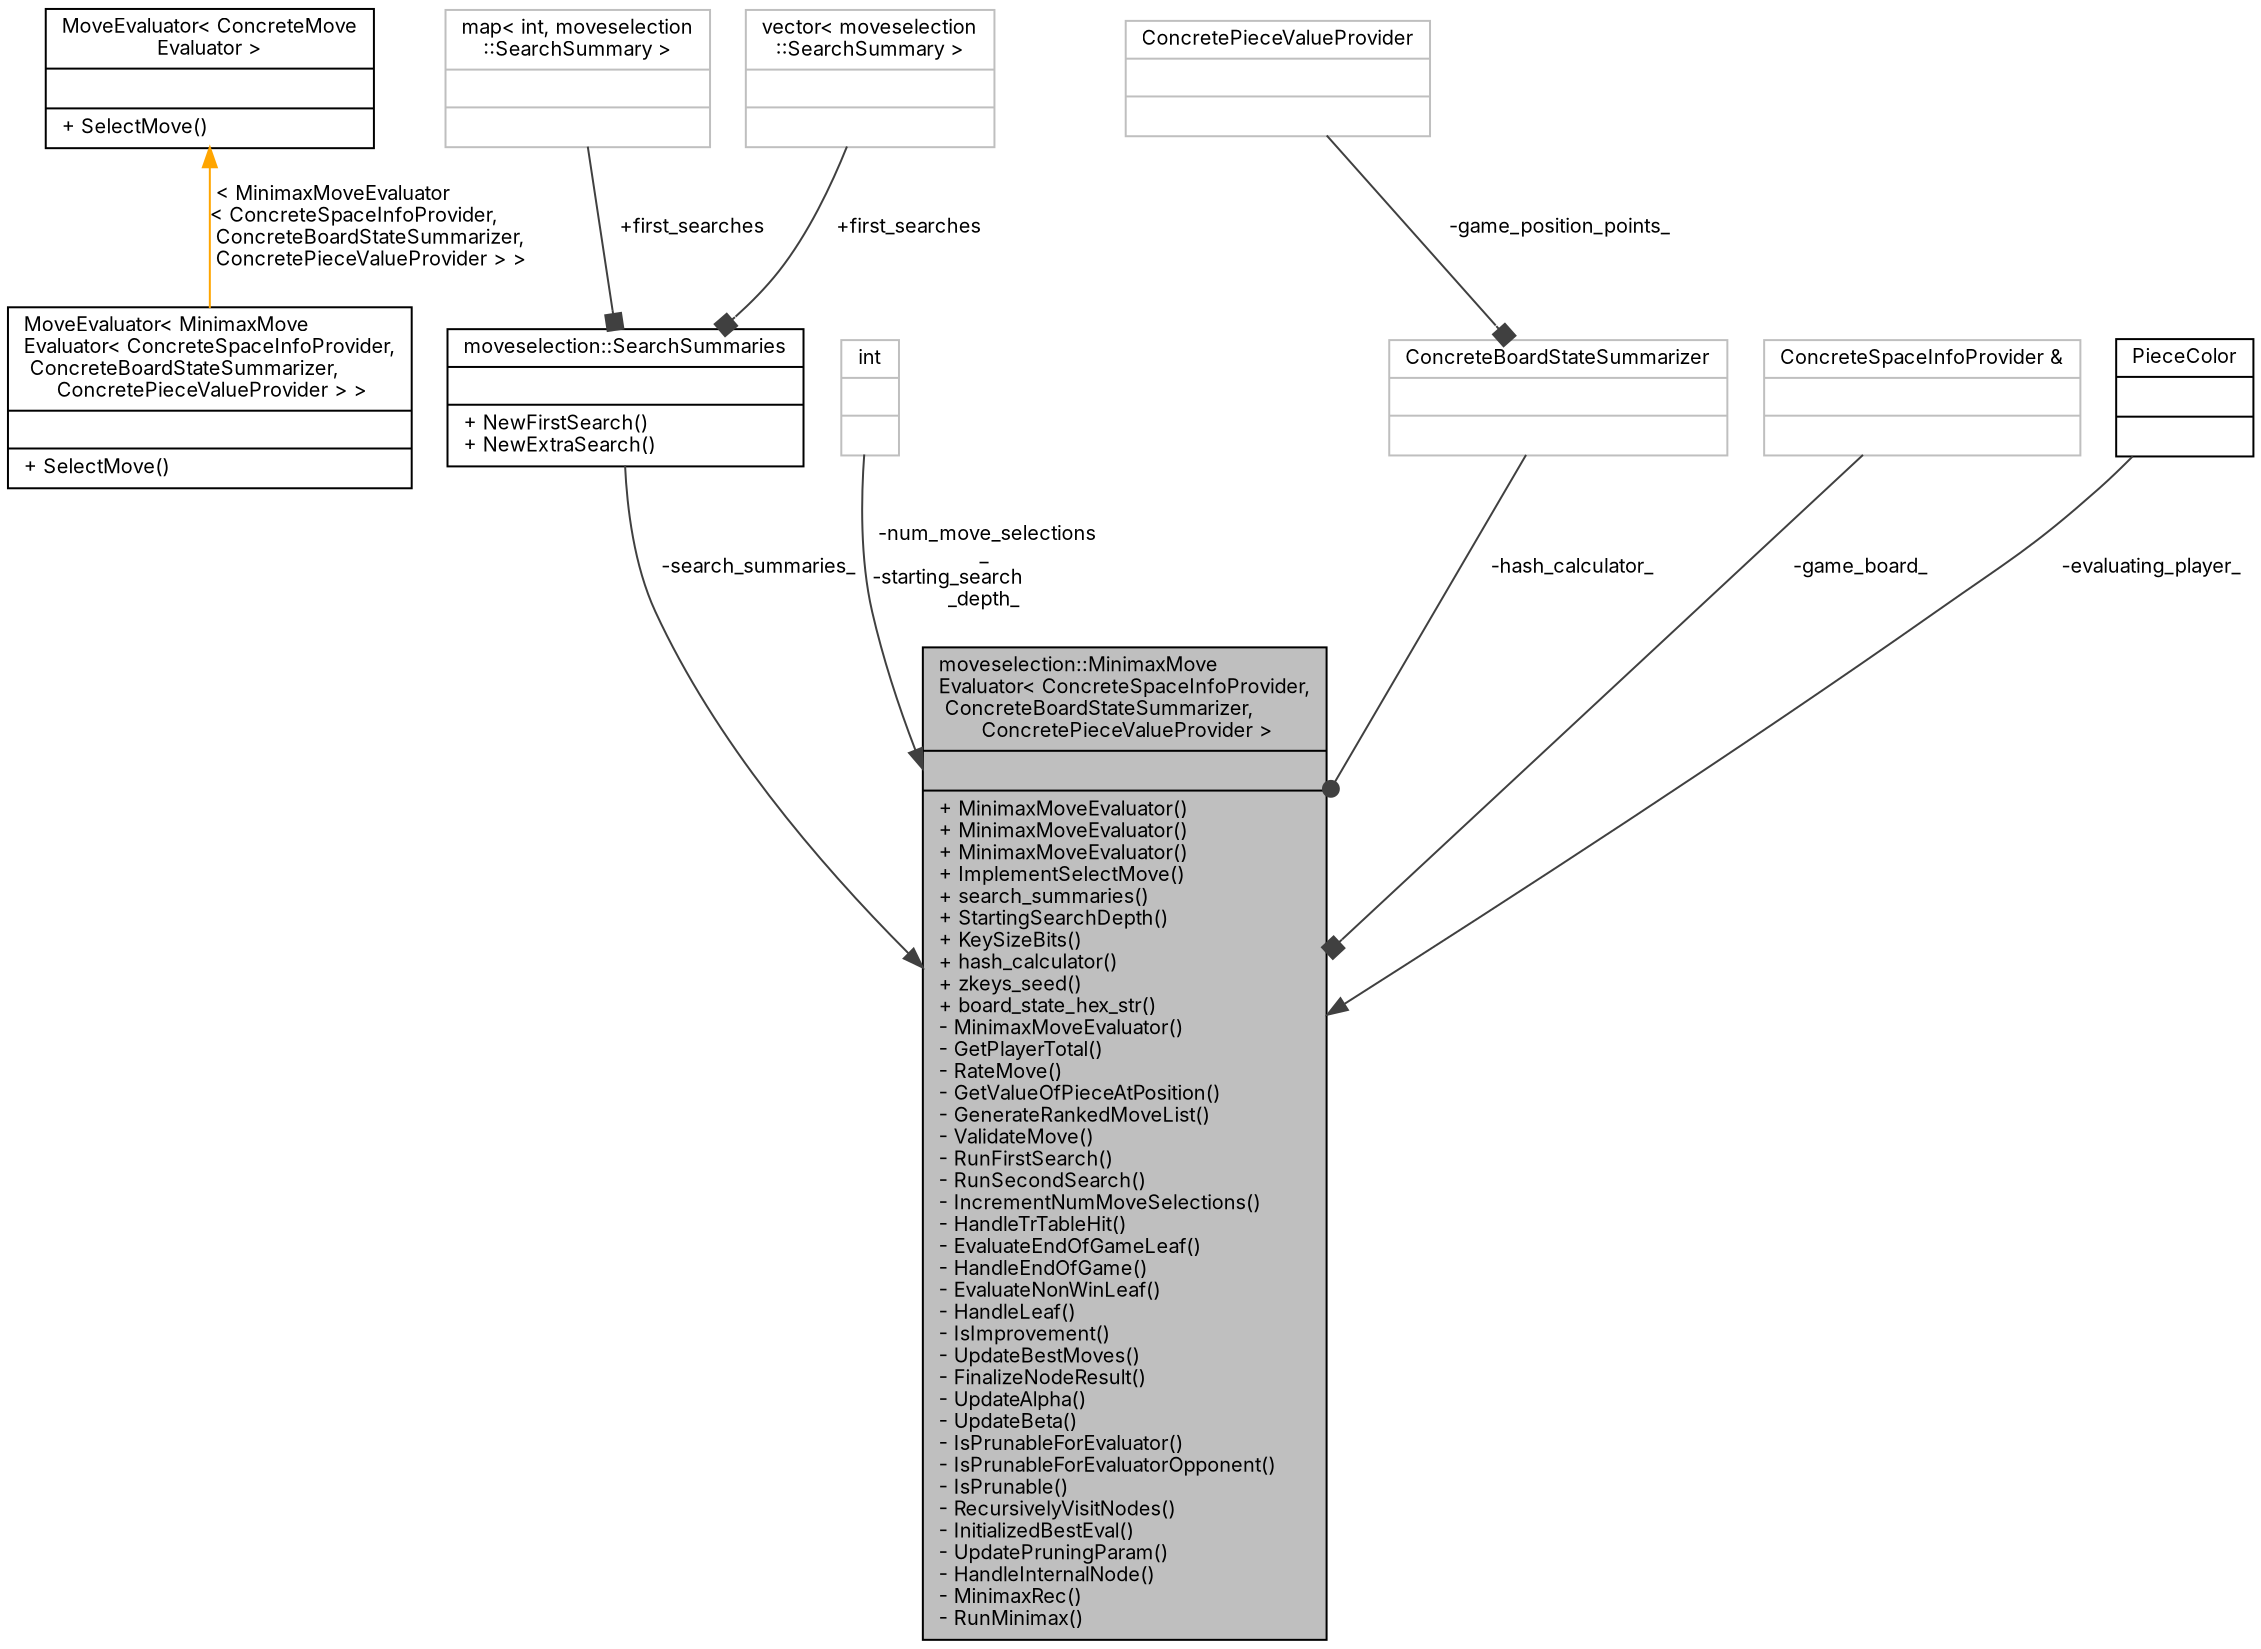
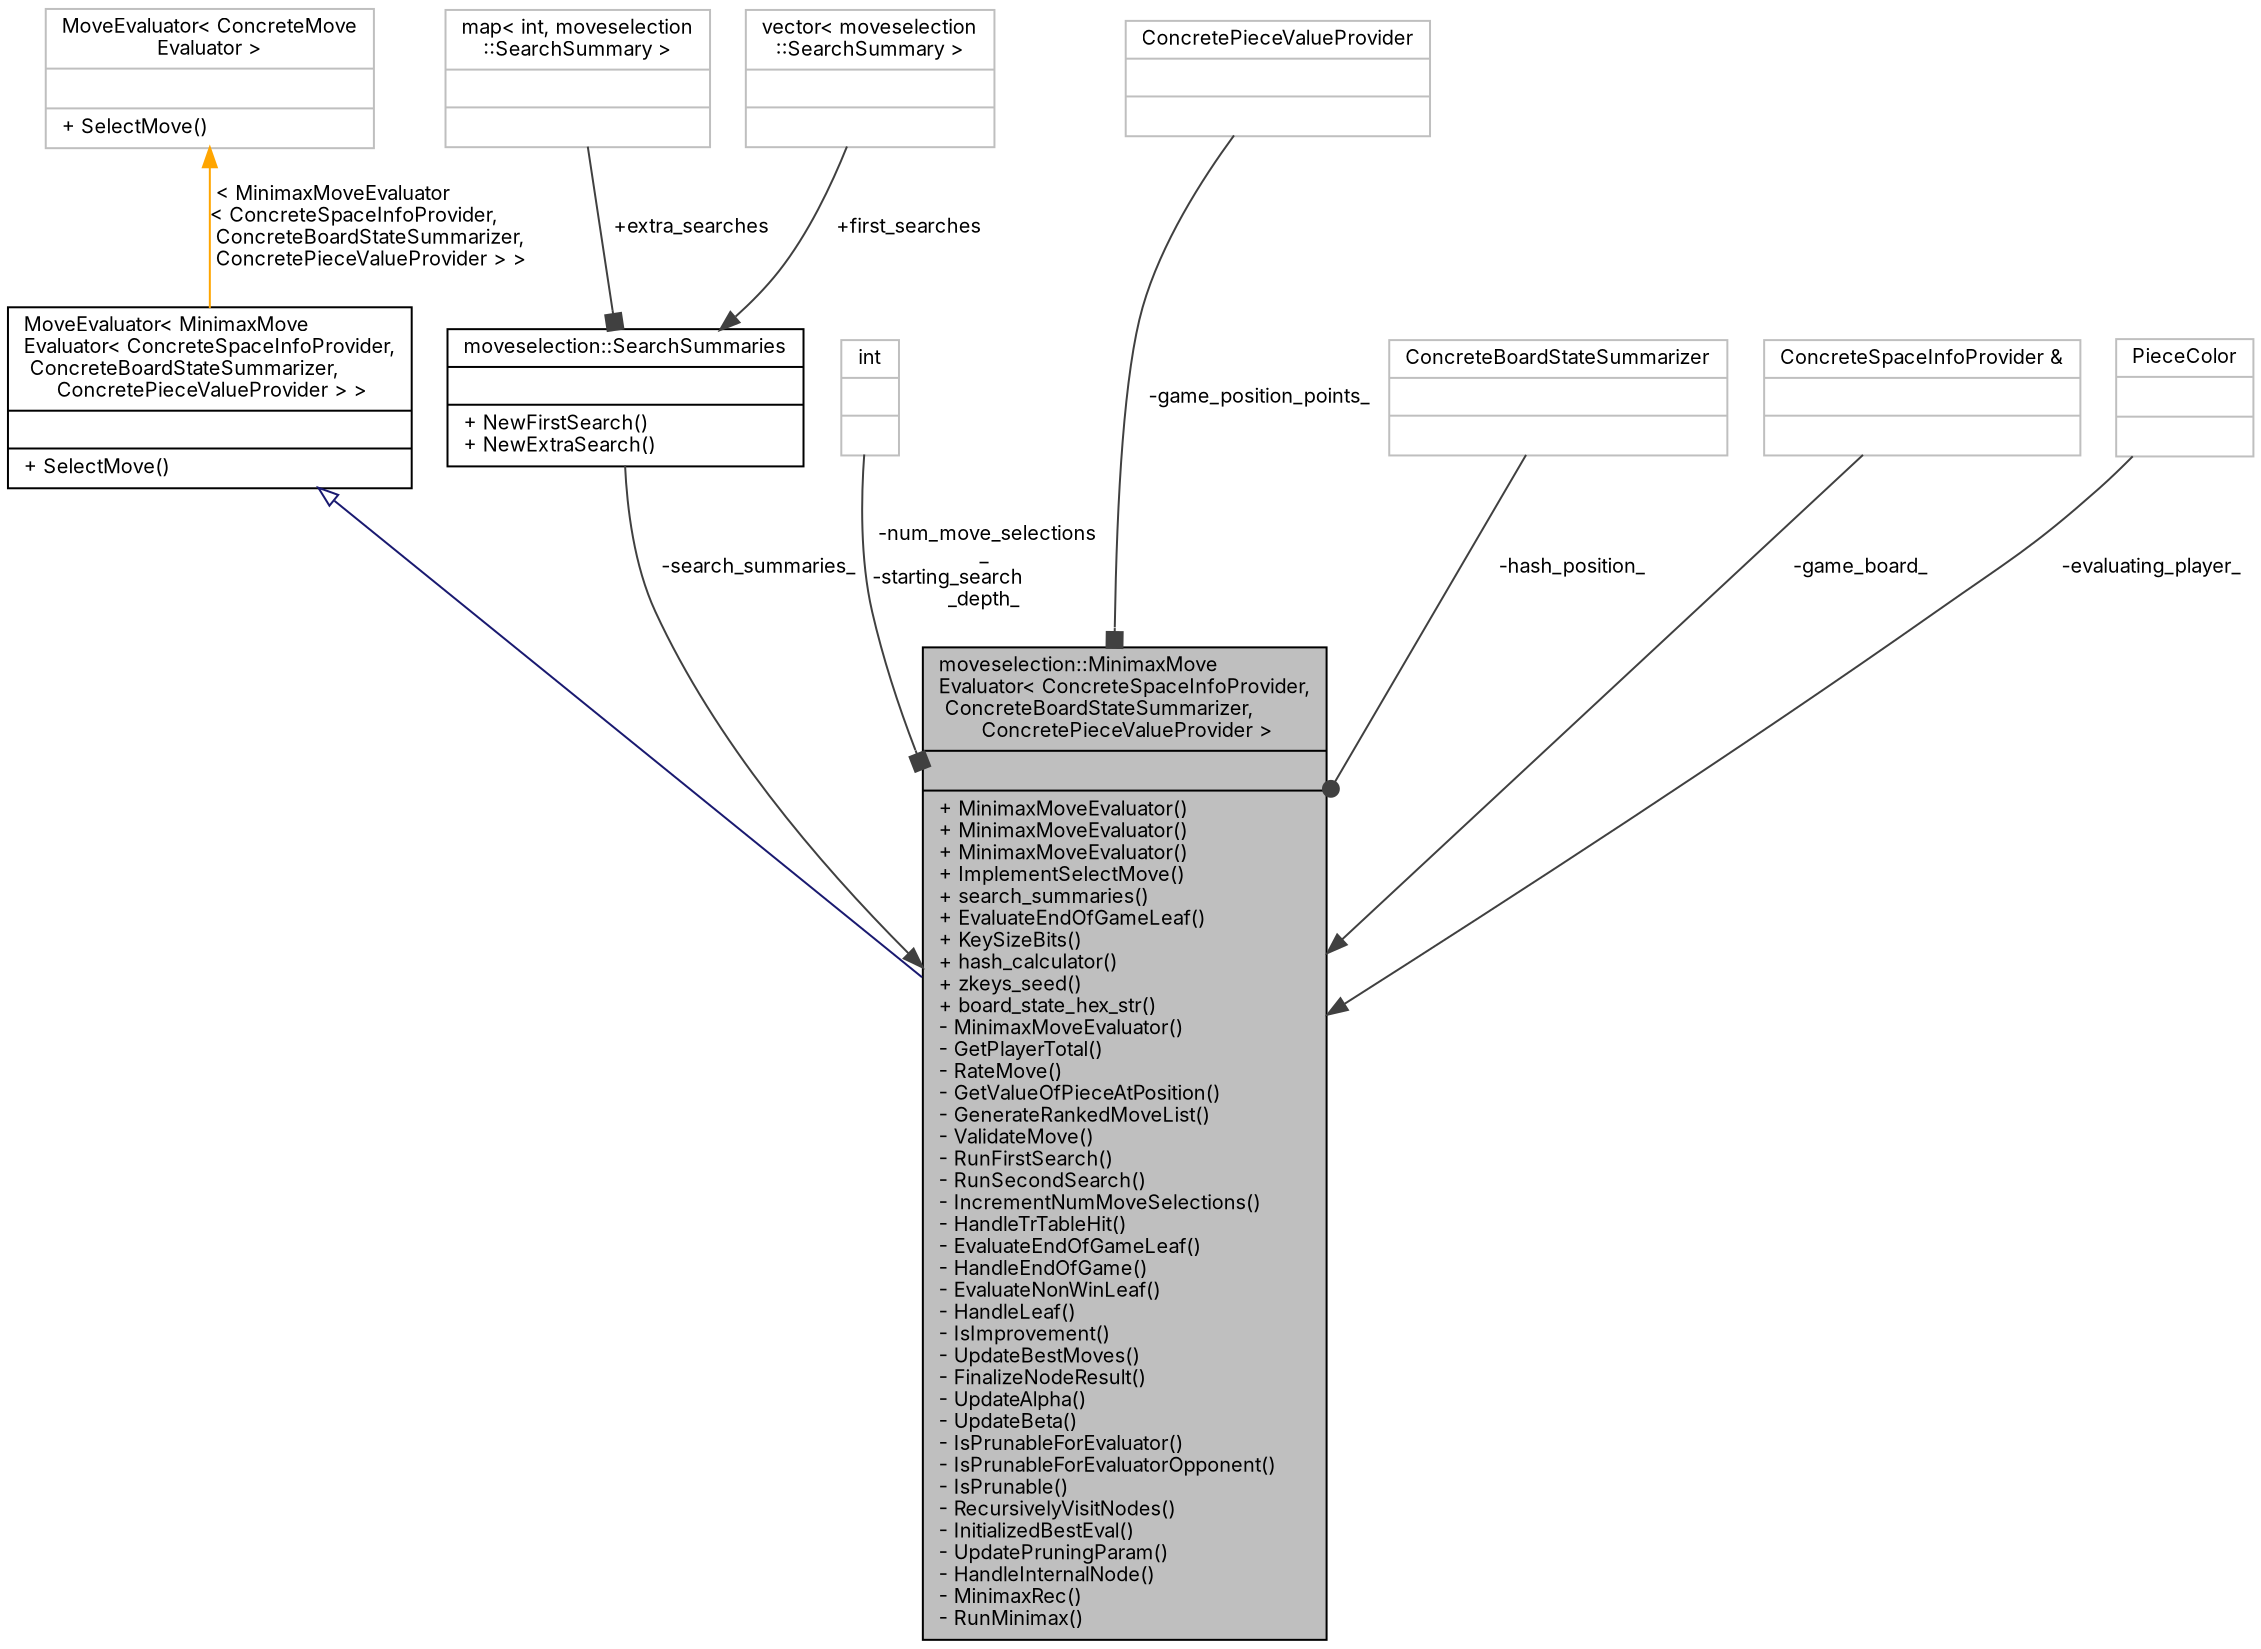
(210, 79) -> (210, 79)
(689, 228) -> (689, 228)
(1411, 230) -> (1130, 369)
(802, 238) -> (802, 238)
(2185, 398) -> (2185, 398)
(1569, 568) -> (1569, 568)
(871, 605) -> (871, 605)
(1603, 697) -> (1603, 697)
none -> (628, 739)
(1054, 919) -> (1073, 919)
